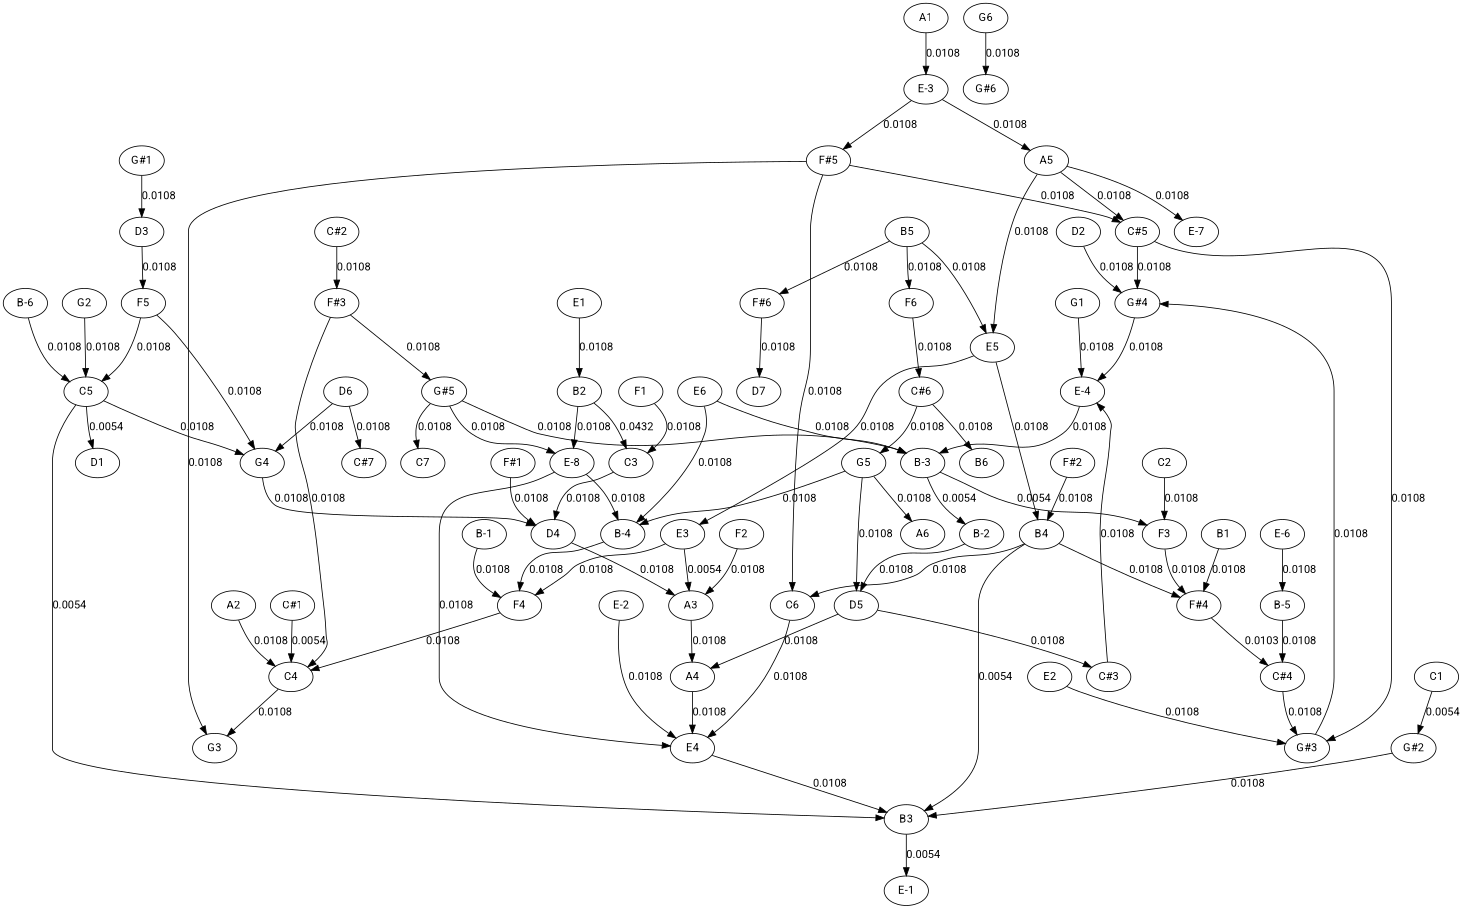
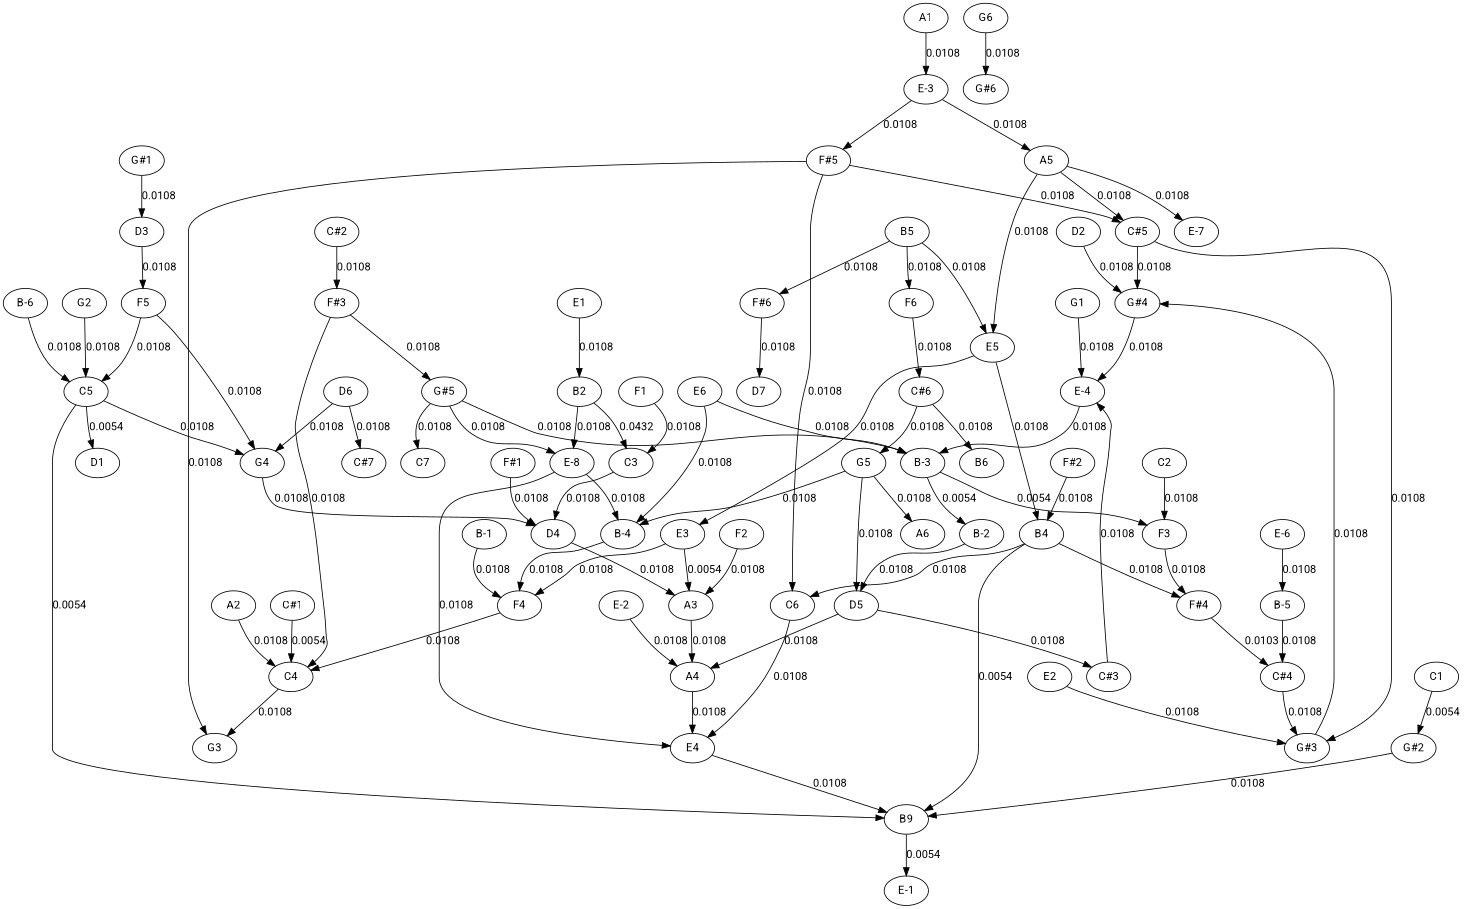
(1223, 534) -> none
(626, 685) -> (648, 642)
(906, 819) -> (906, 819)
